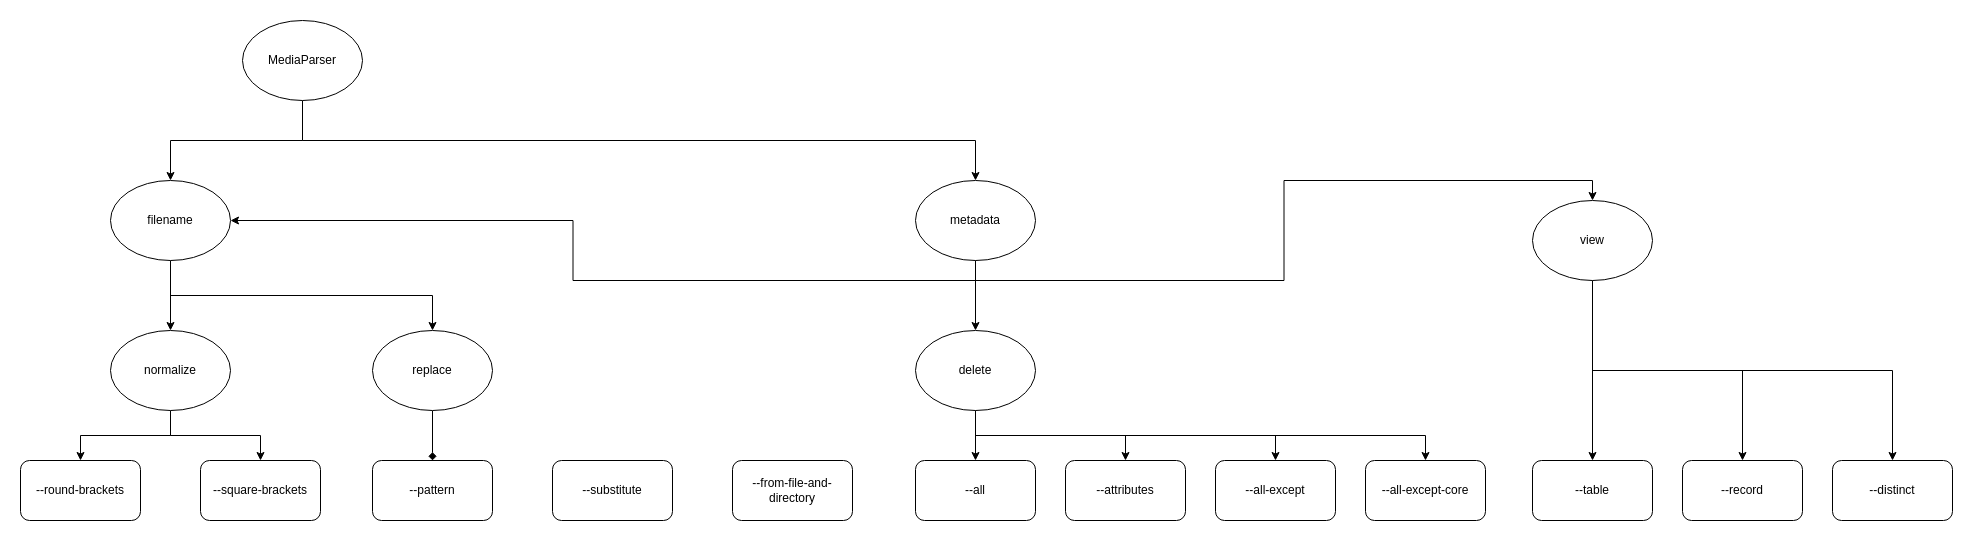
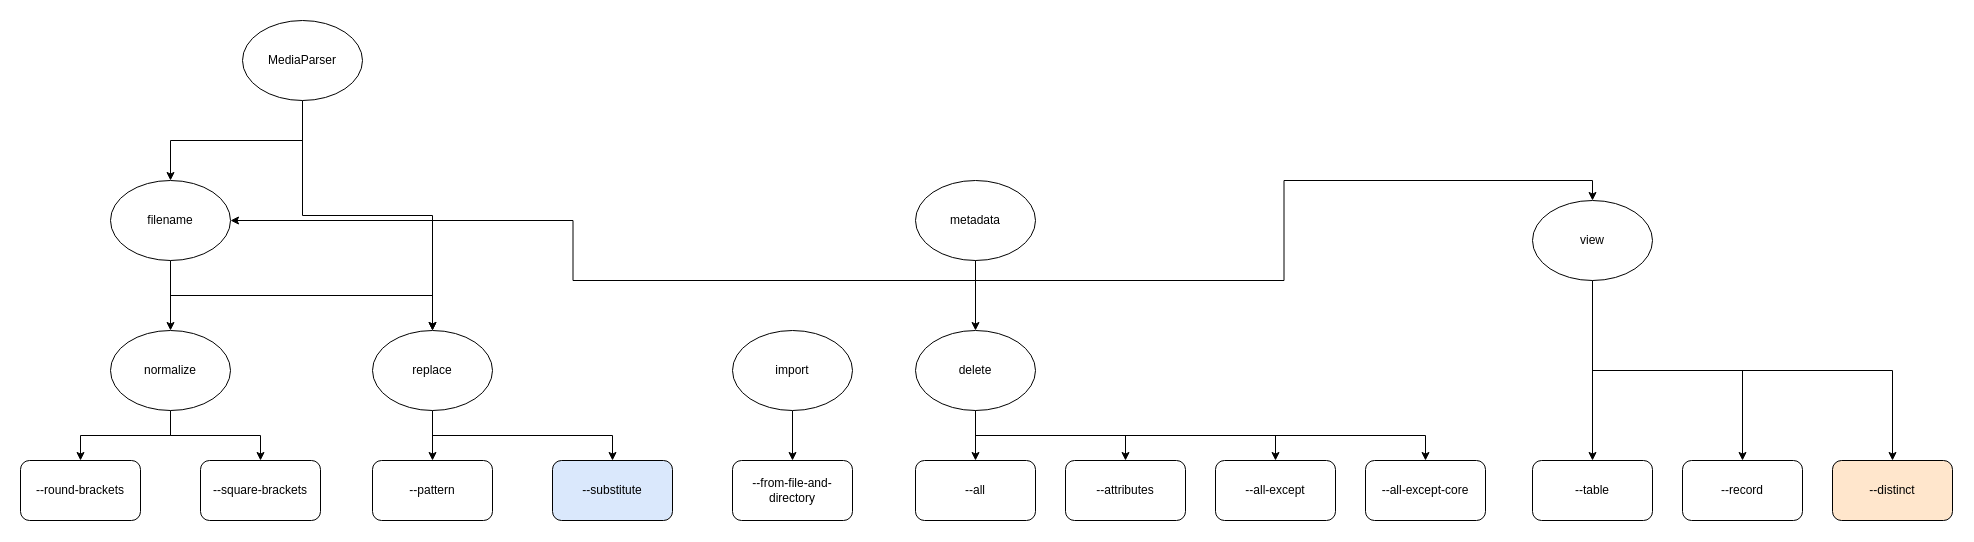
(656, 141) -> (369, 216)
none -> (793, 371)
none -> (793, 432)
none -> (532, 436)
(433, 452) -> (433, 452)
(613, 491) -> (613, 491)
(1893, 491) -> (1893, 491)
